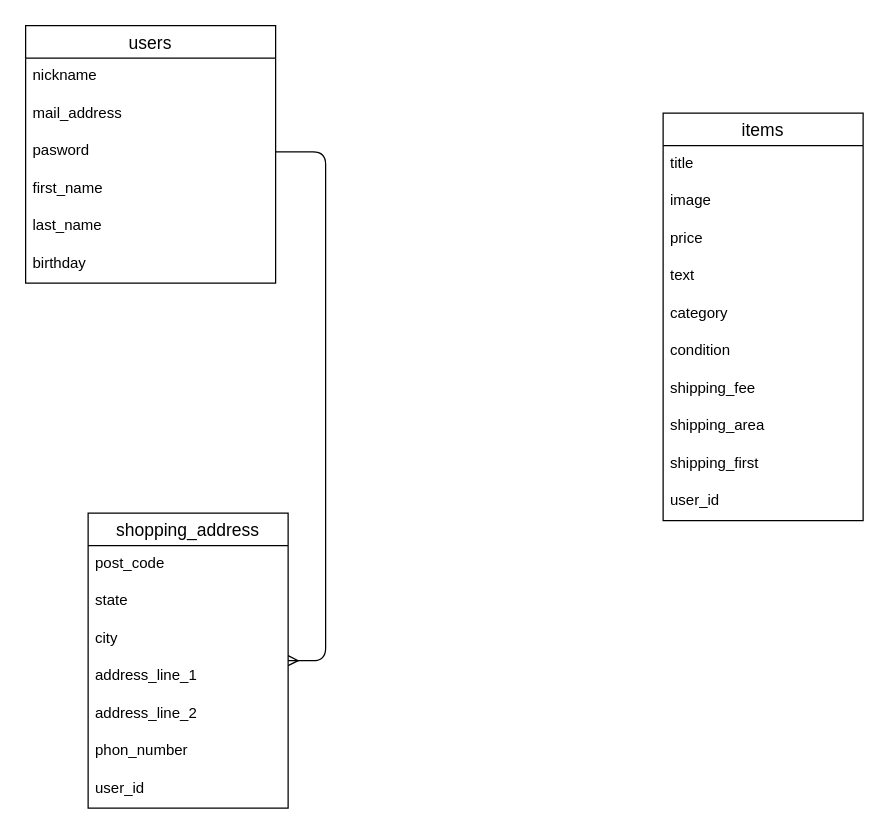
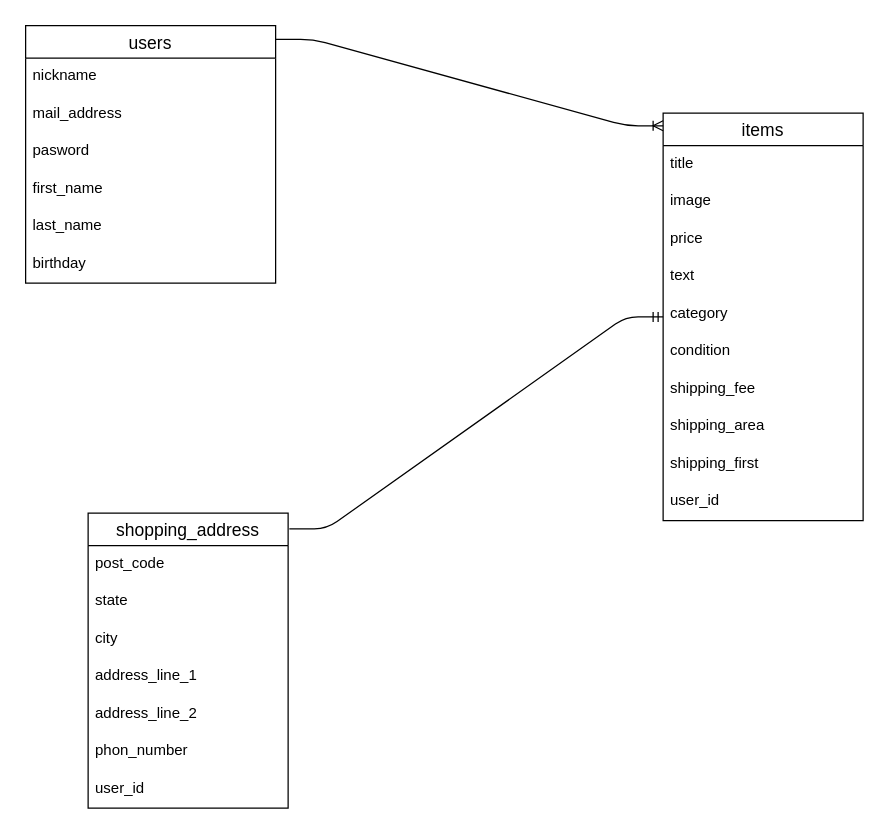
none -> (469, 82)
(326, 400) -> none
none -> (475, 424)
